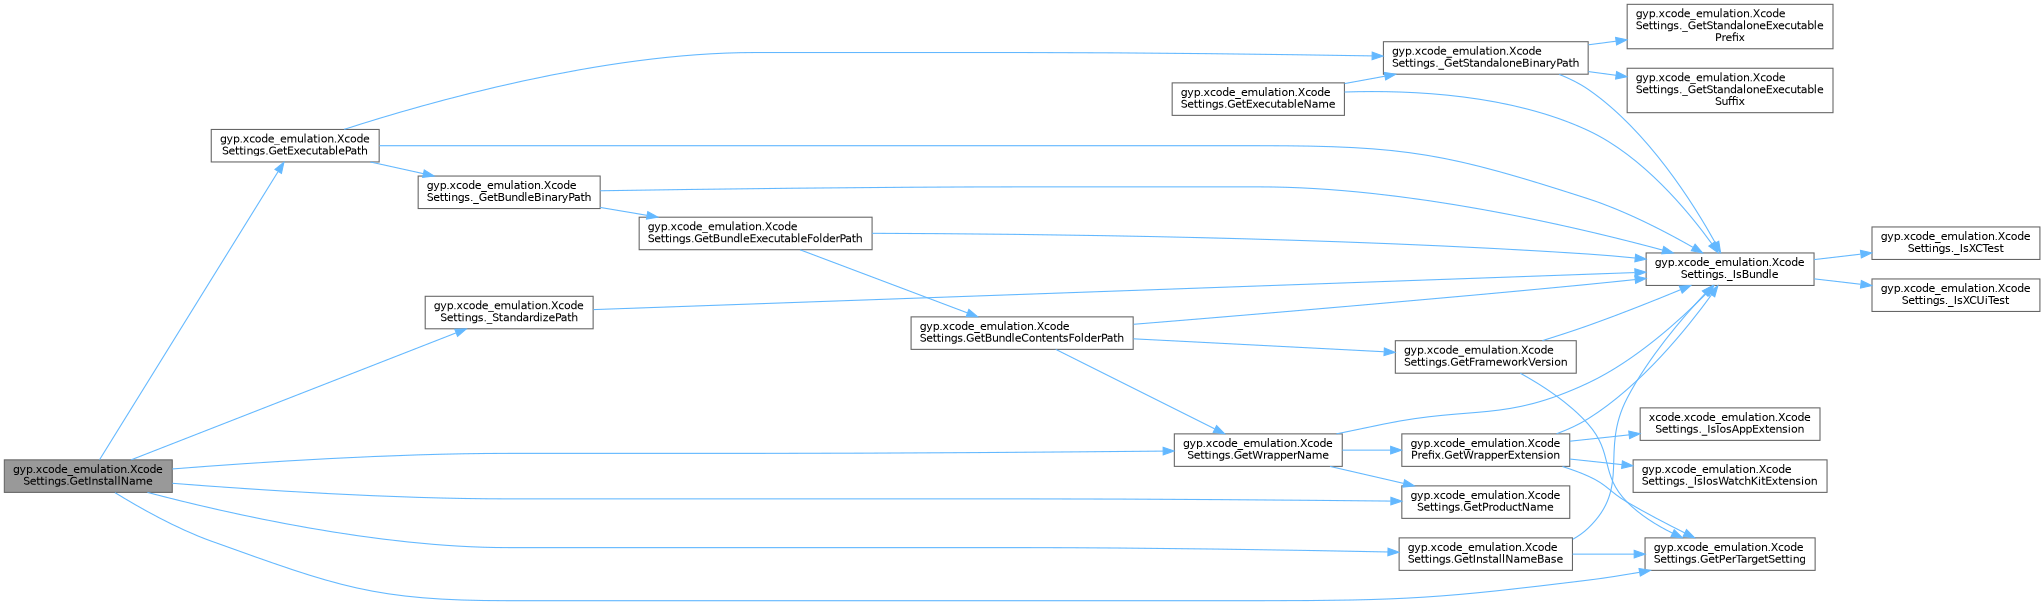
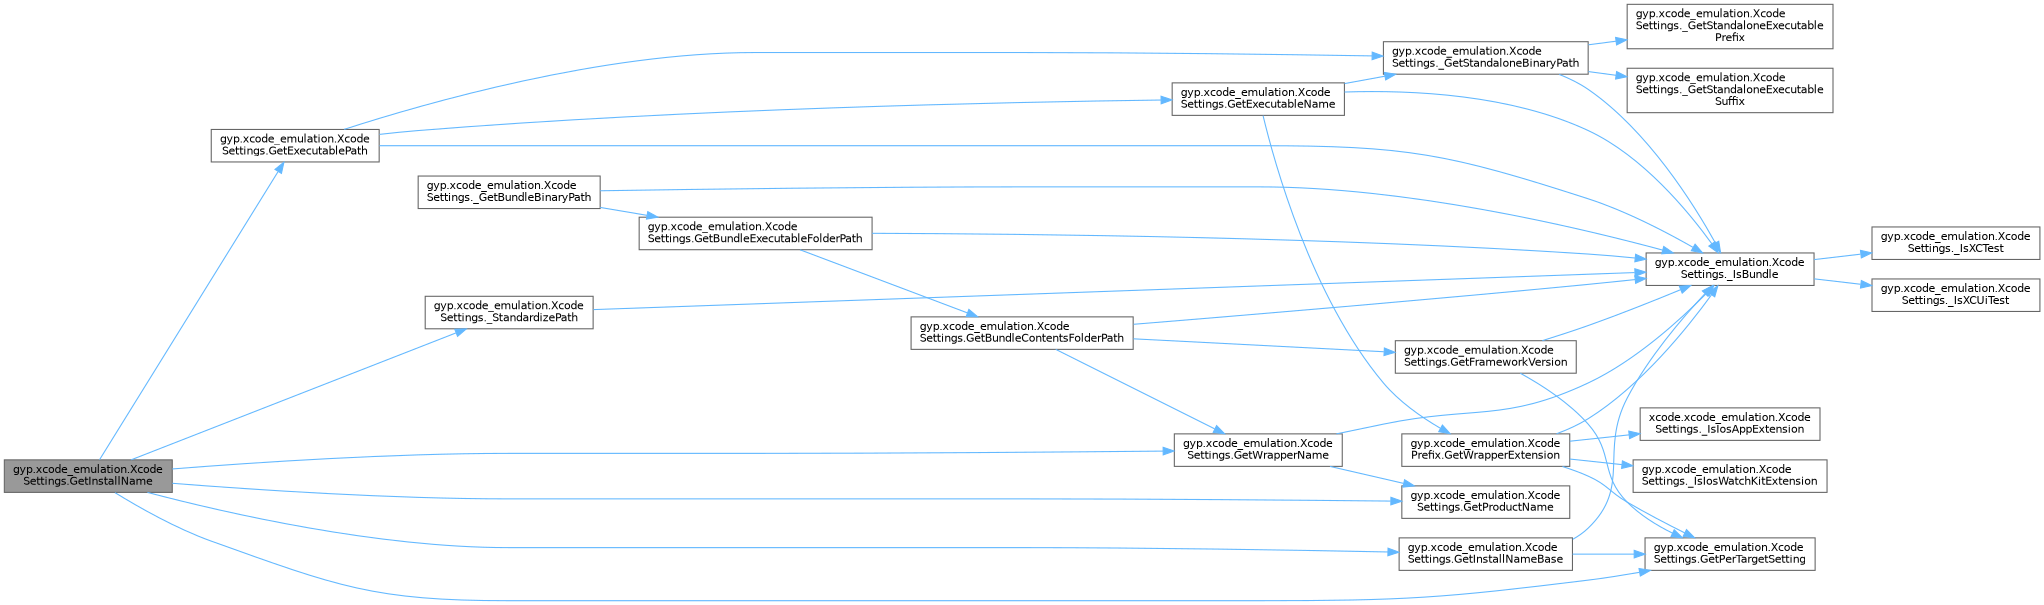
(397, 168) -> (770, 110)
(1366, 450) -> (1329, 297)
